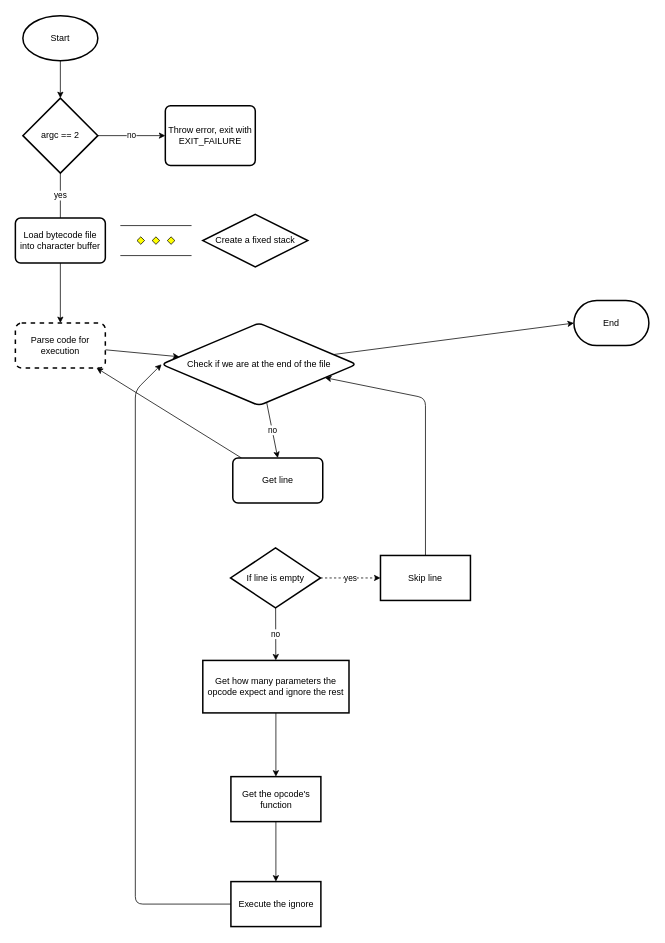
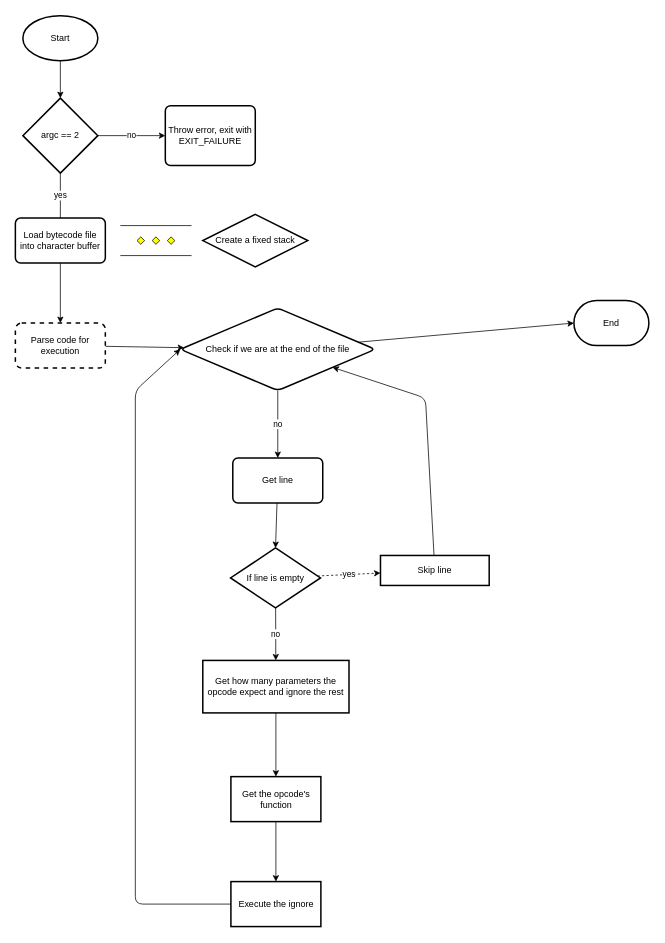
(259, 364) -> (278, 349)
(171, 414) -> (277, 518)
(426, 578) -> (435, 570)
